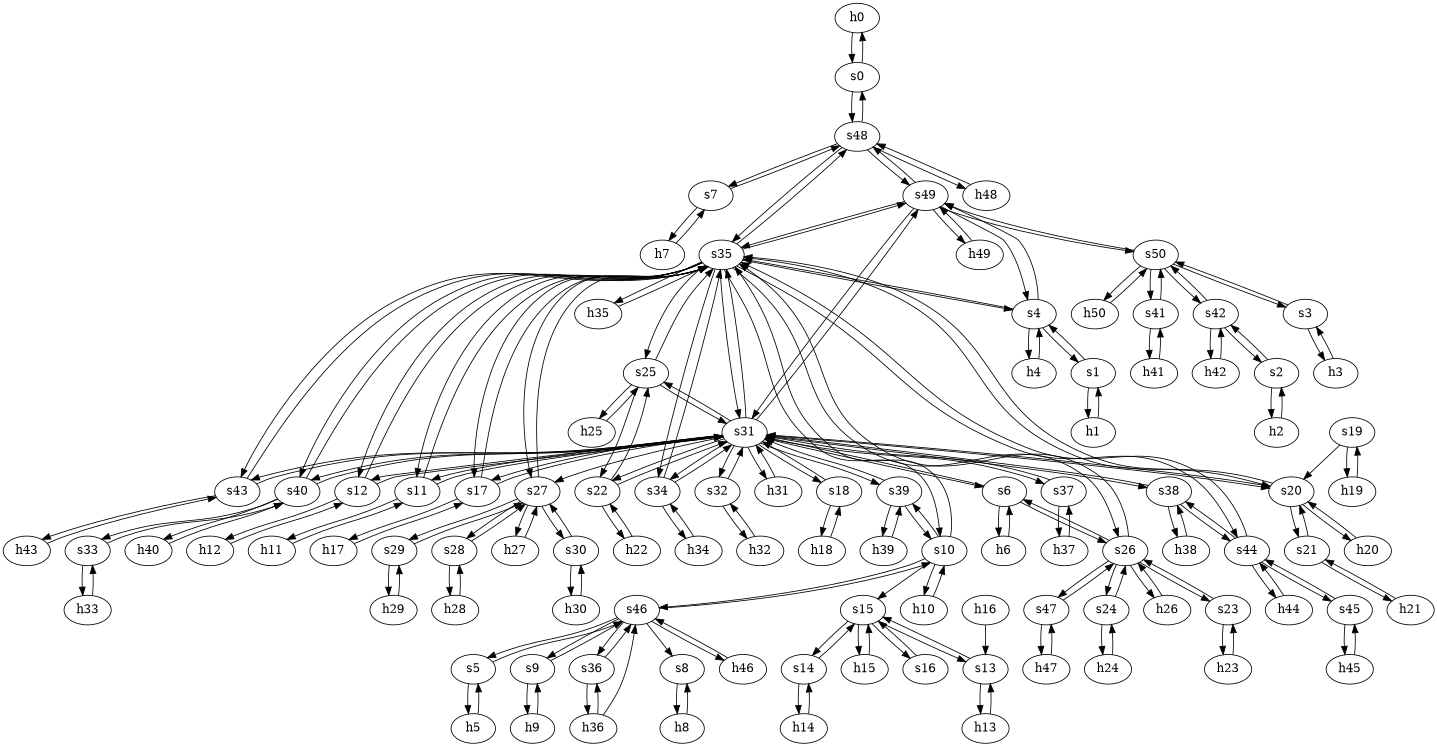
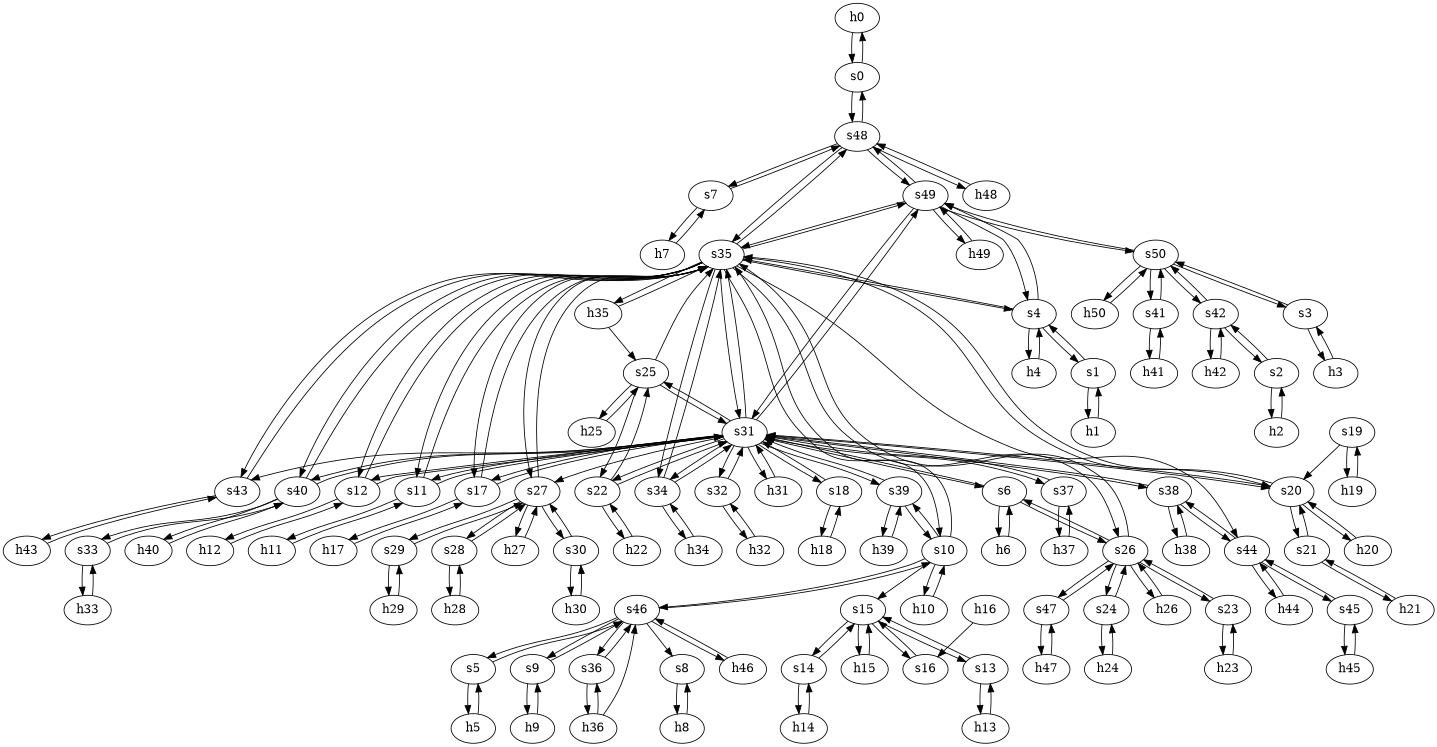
(670, 303) -> (619, 340)
(992, 432) -> none
(484, 453) -> none
(986, 636) -> (958, 637)
